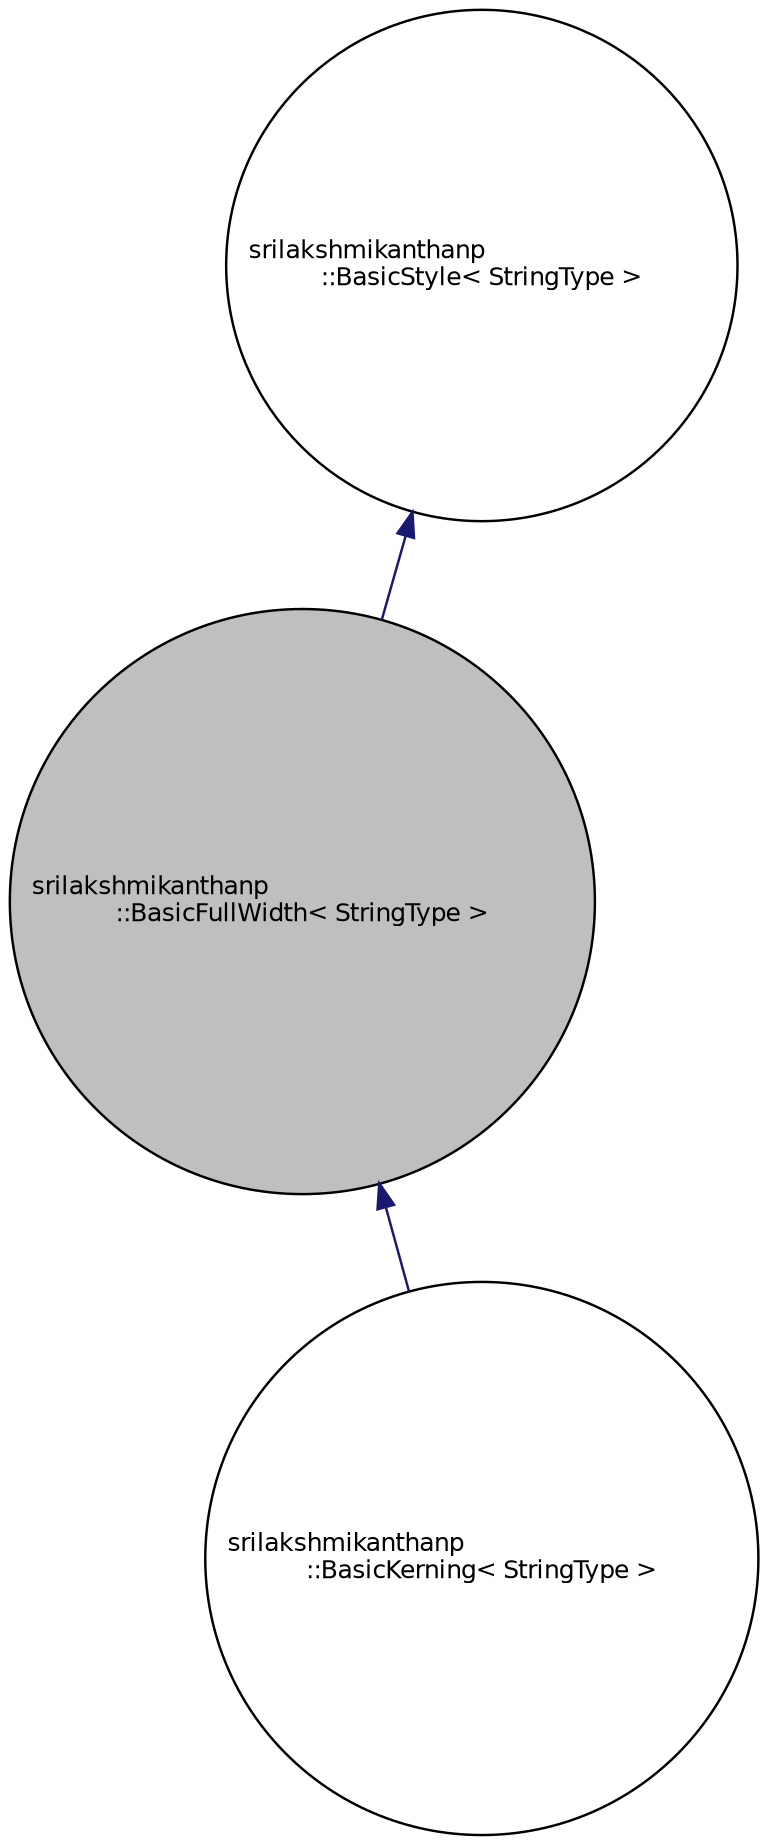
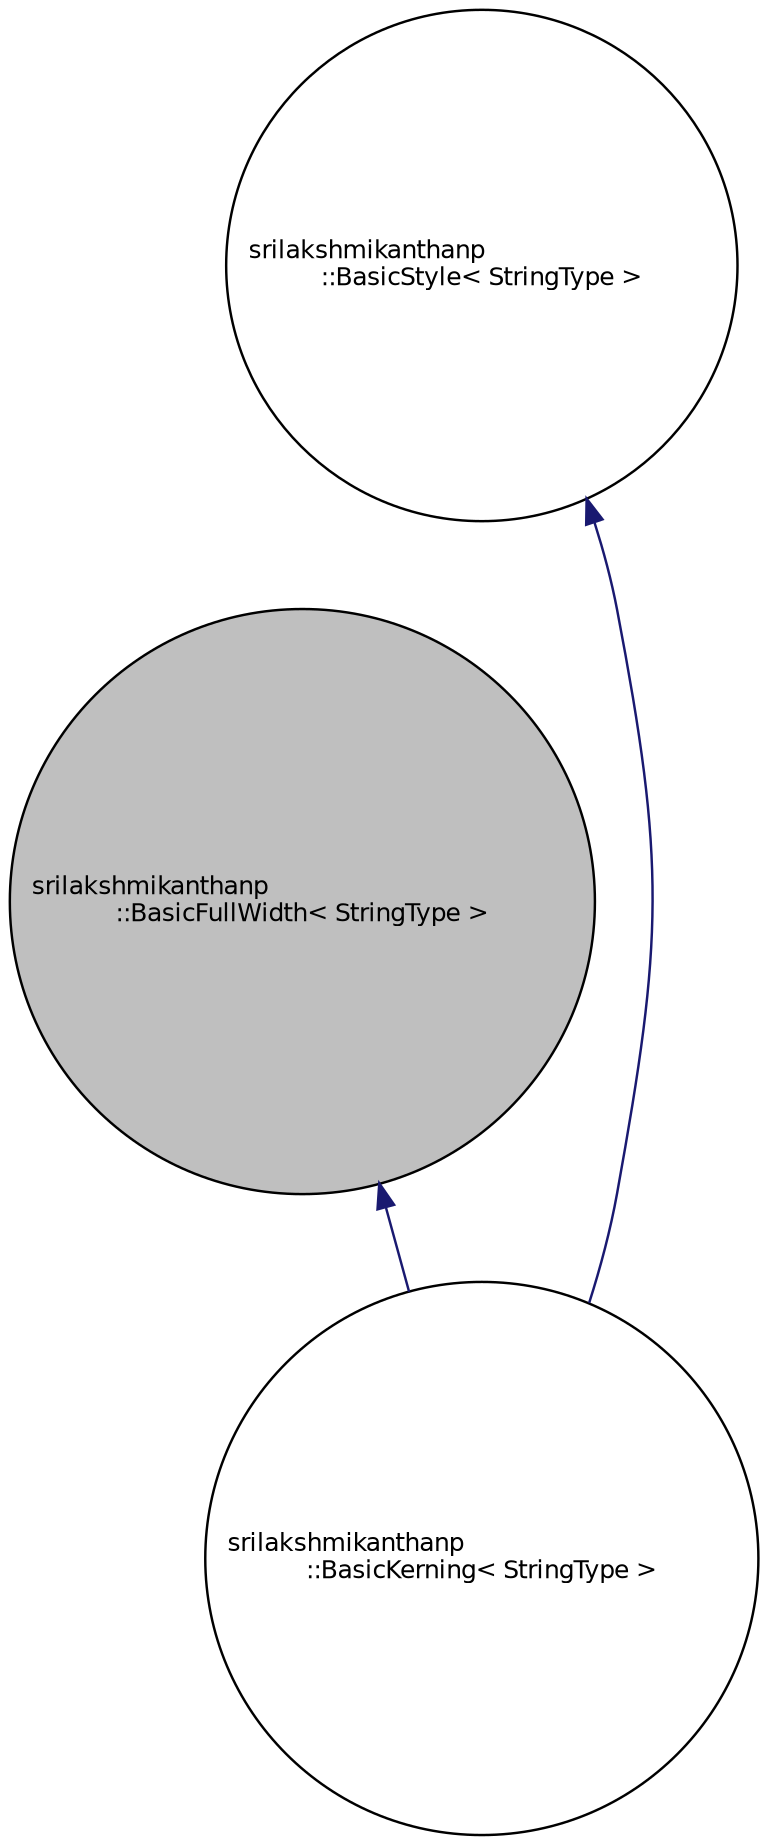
(394, 578) -> (652, 913)
